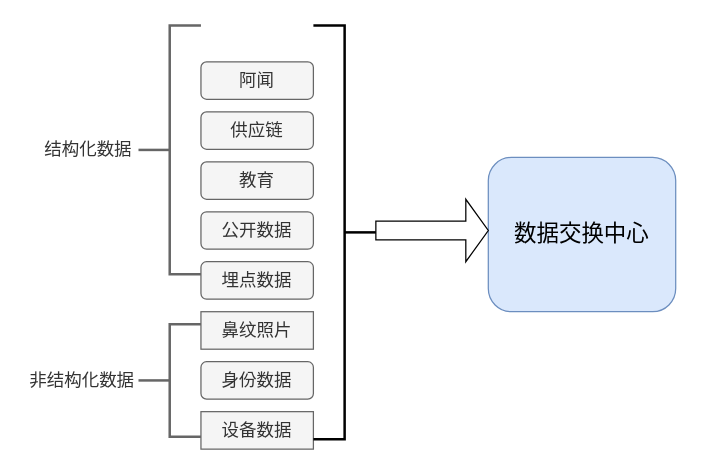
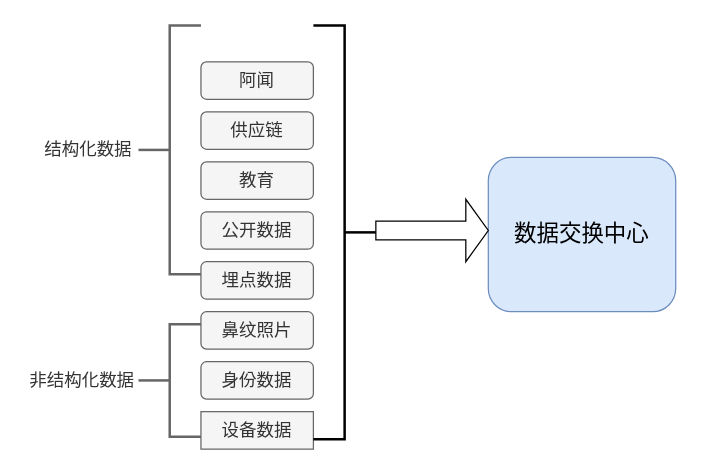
(257, 331) -> (257, 331)
